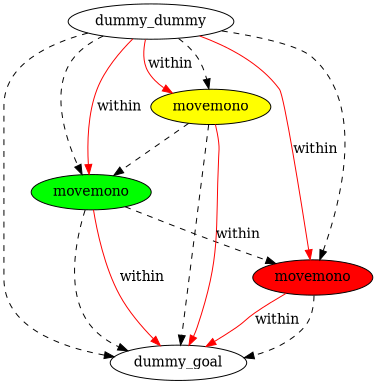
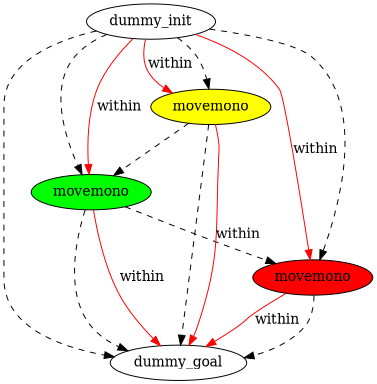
(151, 22) -> (151, 22)
